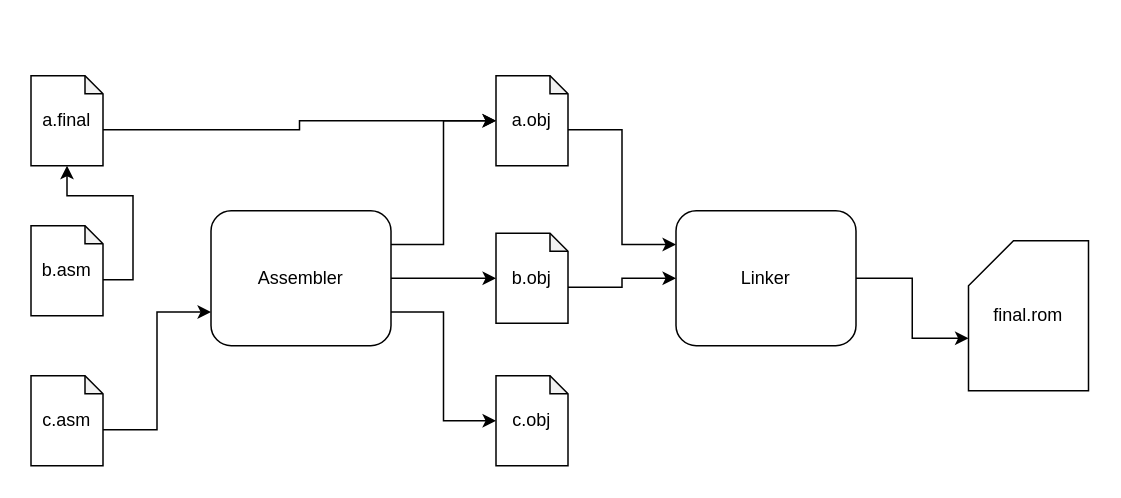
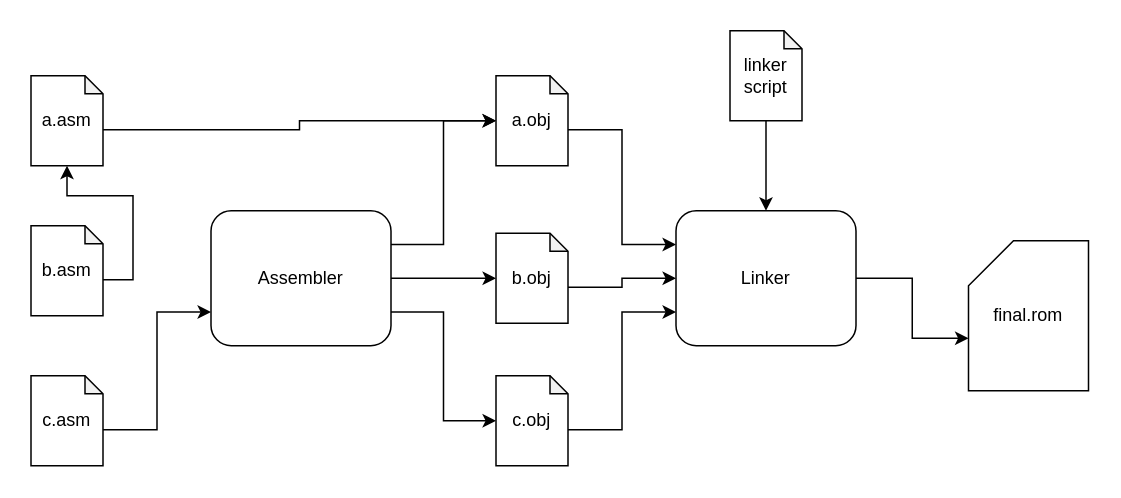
none -> (766, 76)
(67, 121) -> (67, 121)
none -> (766, 161)
none -> (622, 376)
